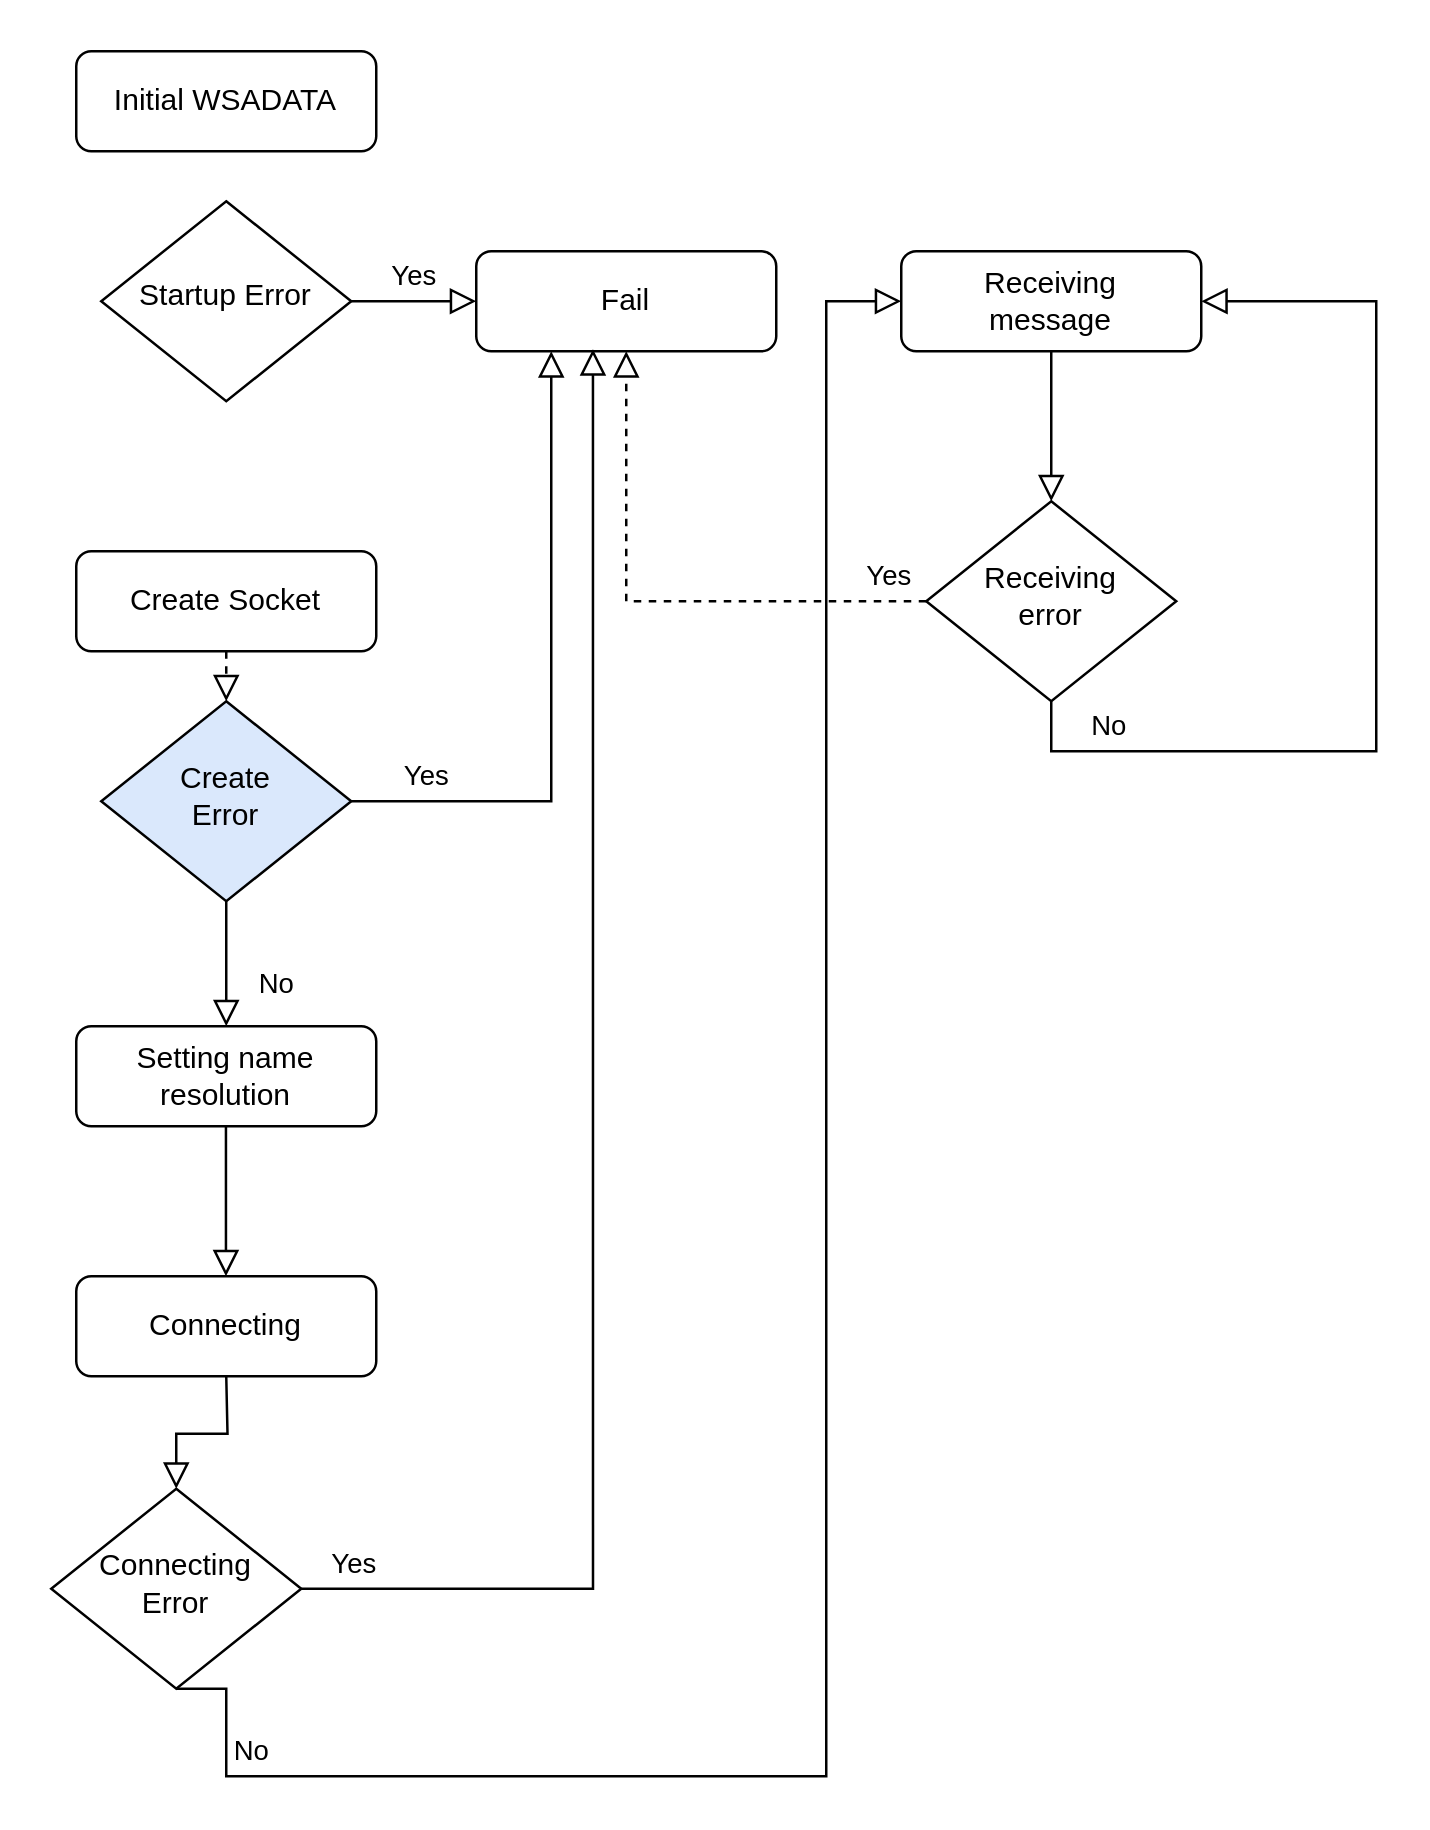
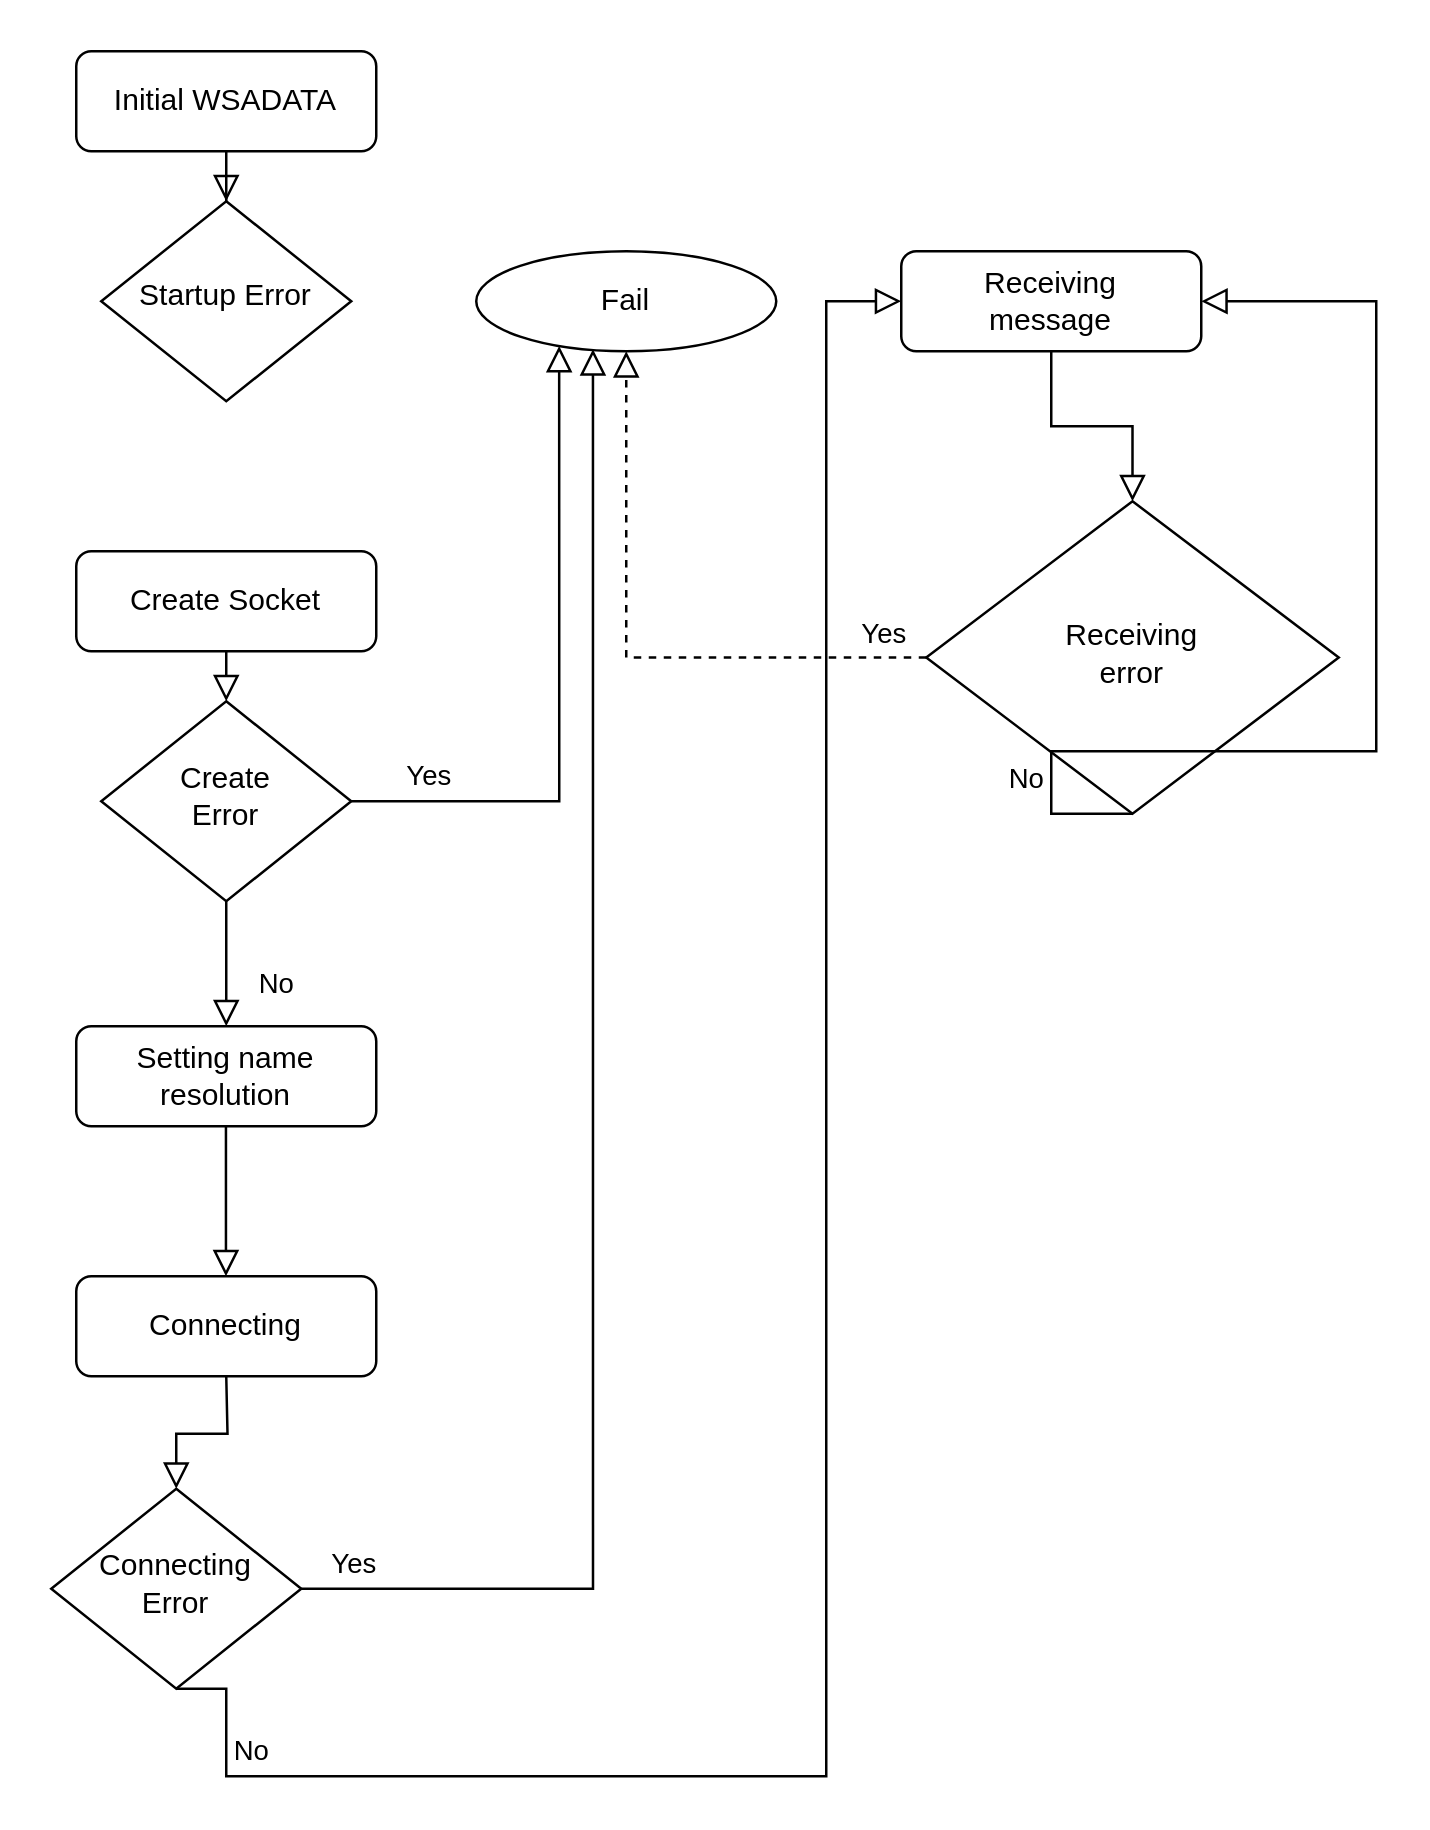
none -> (226, 189)
(401, 301) -> none
(626, 301) -> (626, 301)
(1051, 601) -> (1133, 658)
(226, 667) -> (226, 667)
(226, 801) -> (226, 801)
